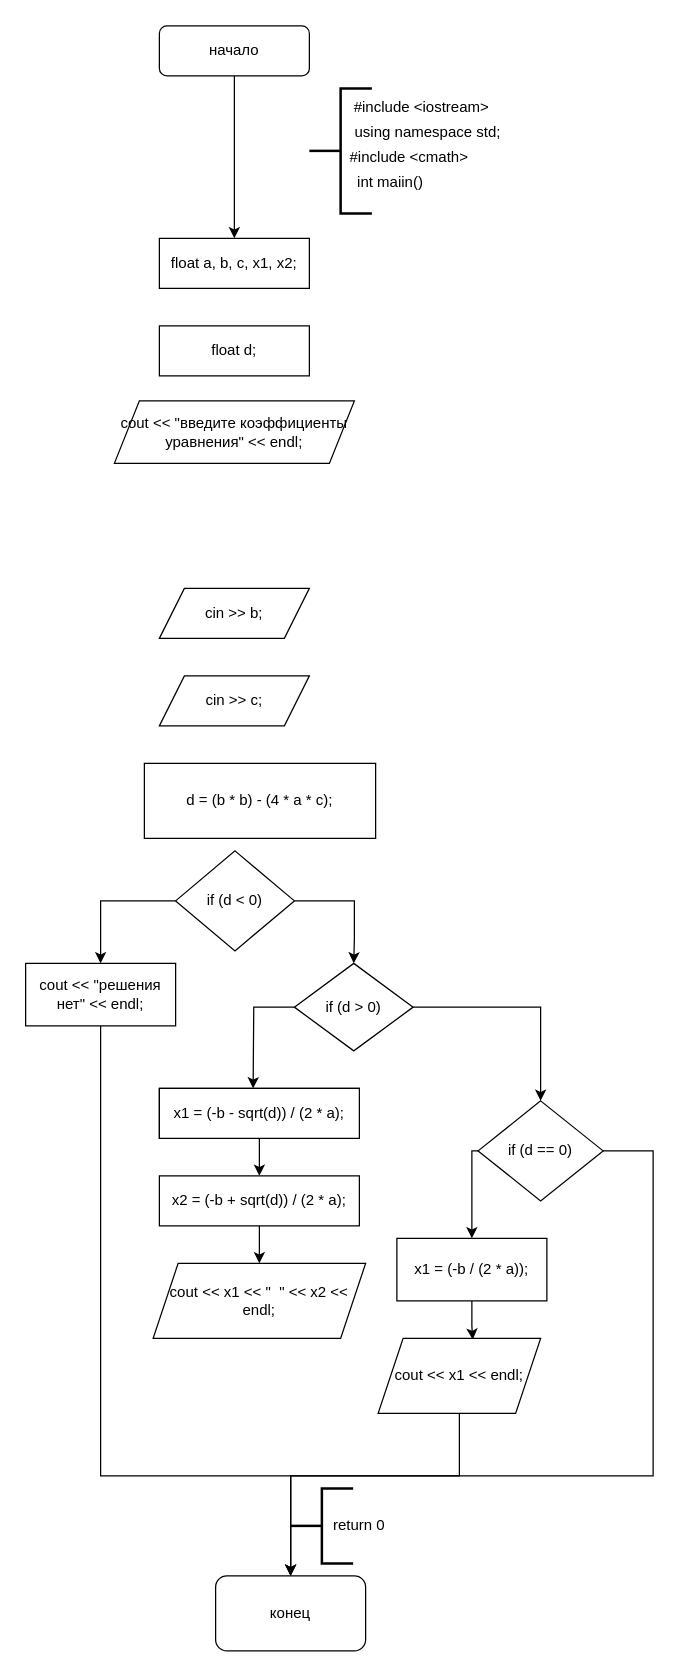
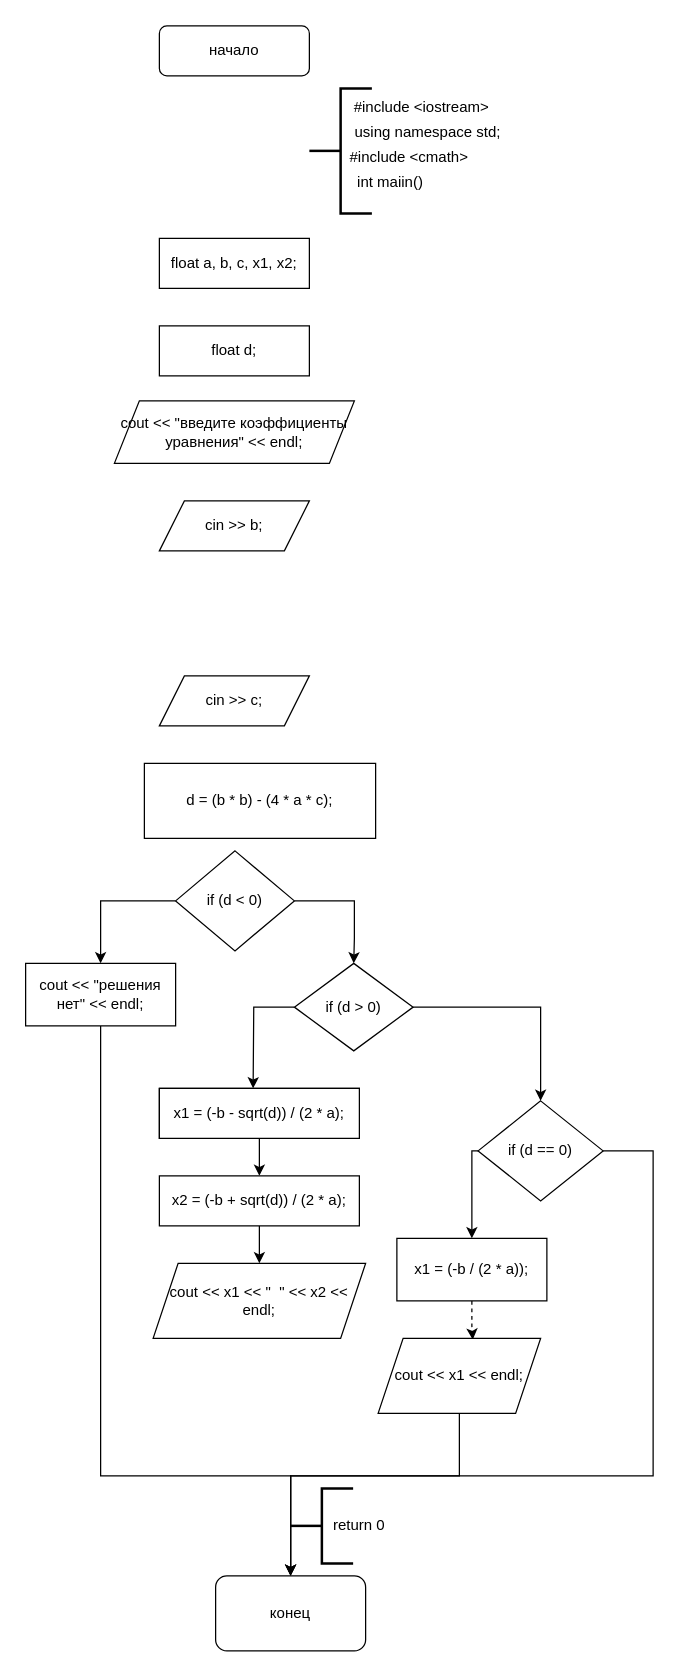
(234, 153) -> none
(234, 613) -> (234, 526)
(472, 1317) -> (472, 1317)
